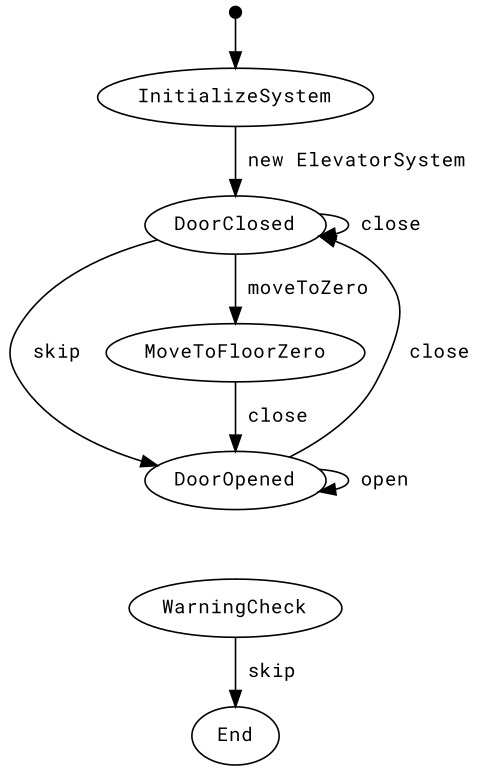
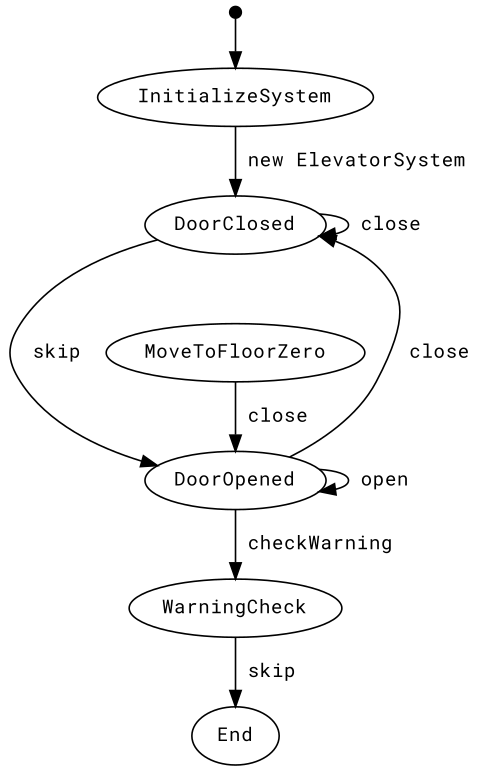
(236, 281) -> none
none -> (236, 536)
